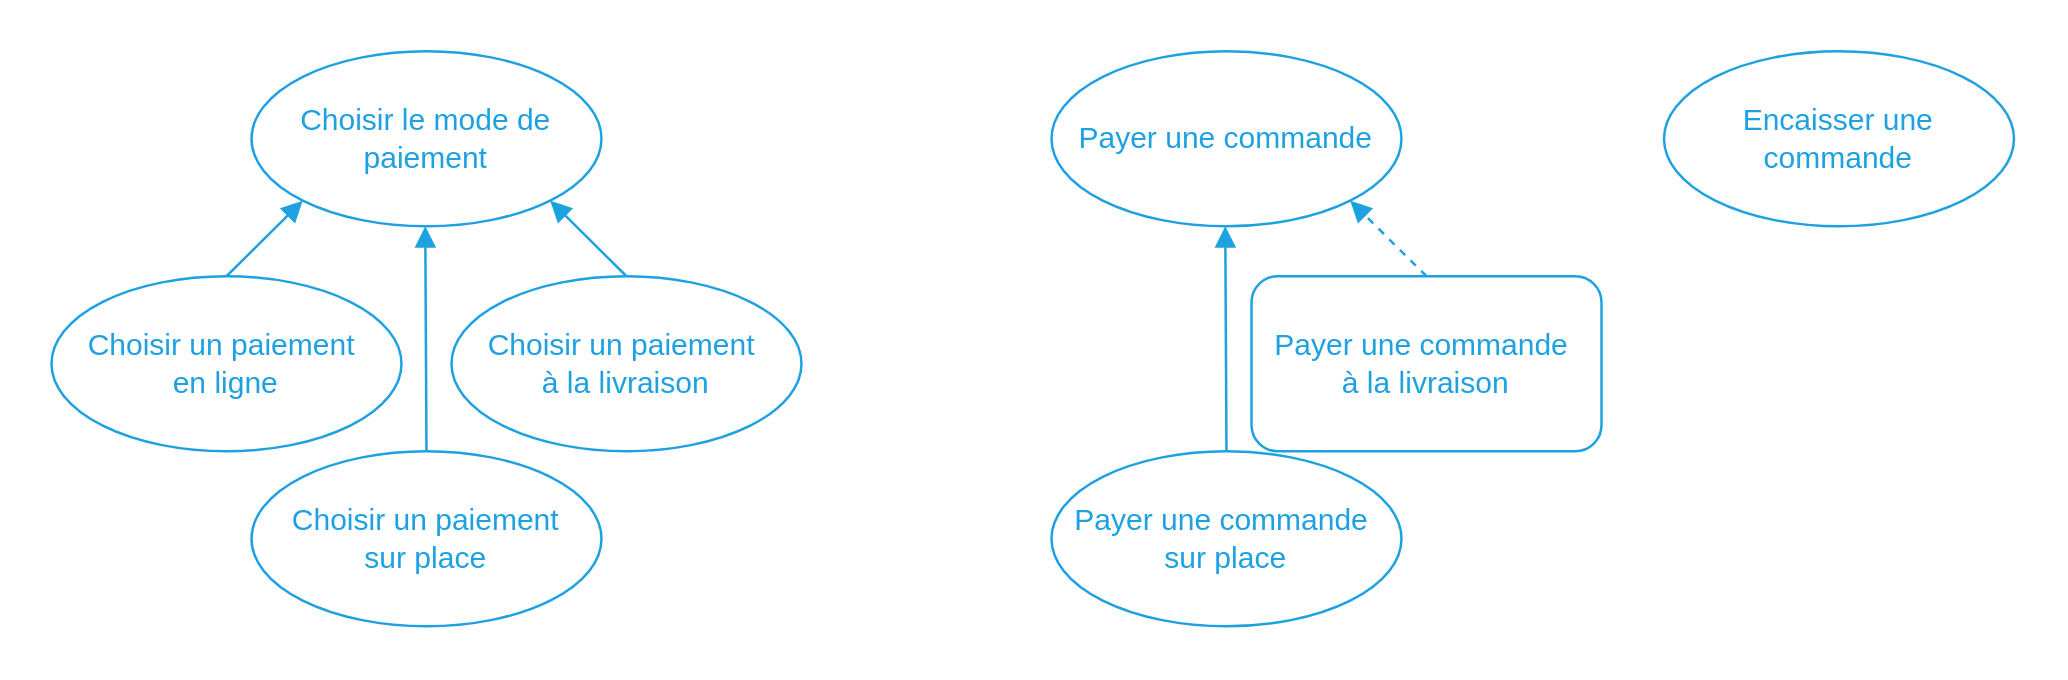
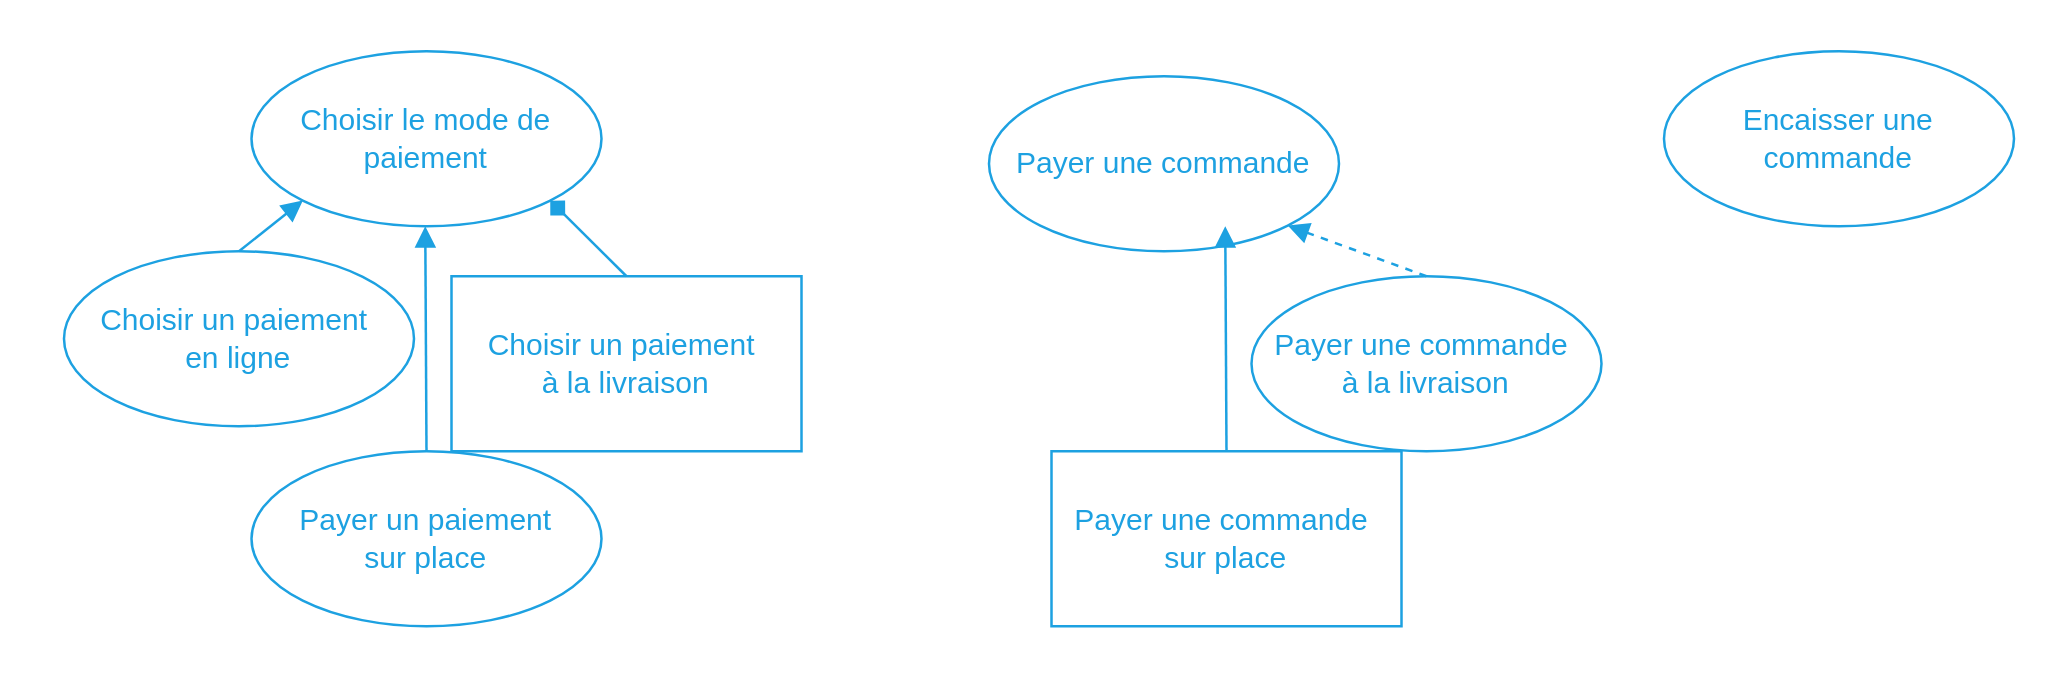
(1226, 139) -> (1164, 164)
(565, 216) -> (565, 216)
(226, 364) -> (239, 339)
(626, 364) -> (626, 364)
(1426, 364) -> (1426, 364)
(426, 539) -> (426, 539)
(1226, 539) -> (1226, 539)
